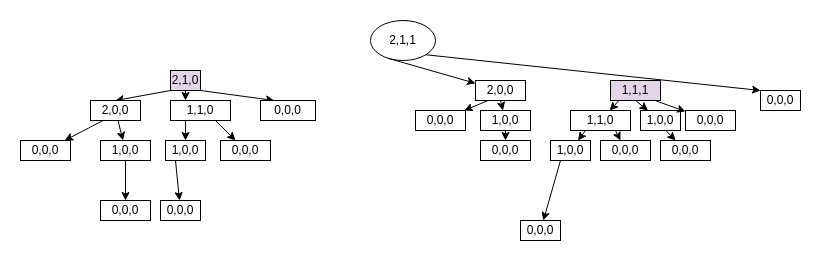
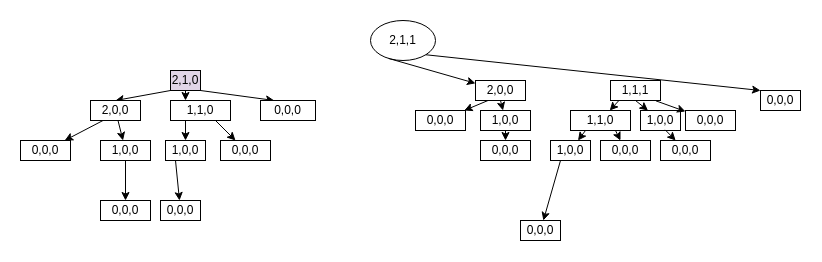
(636, 91) -> (636, 91)
